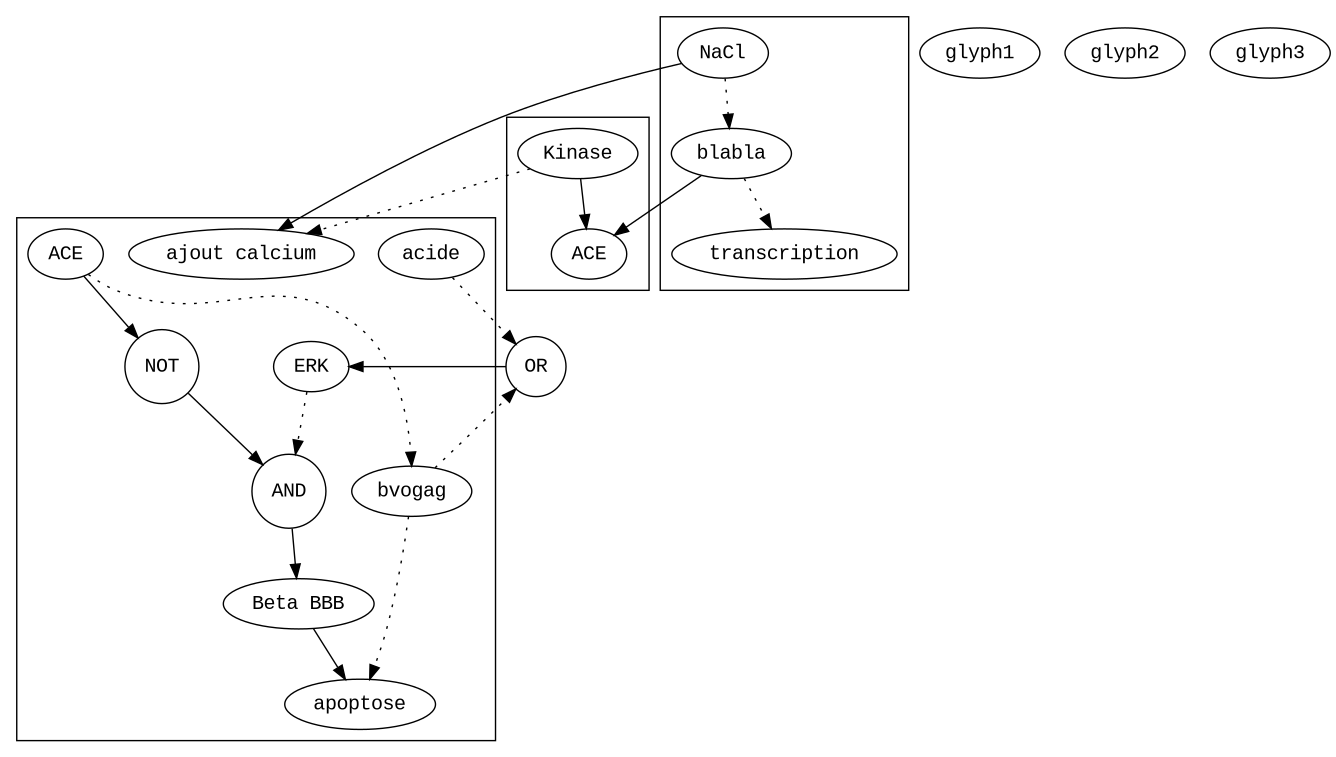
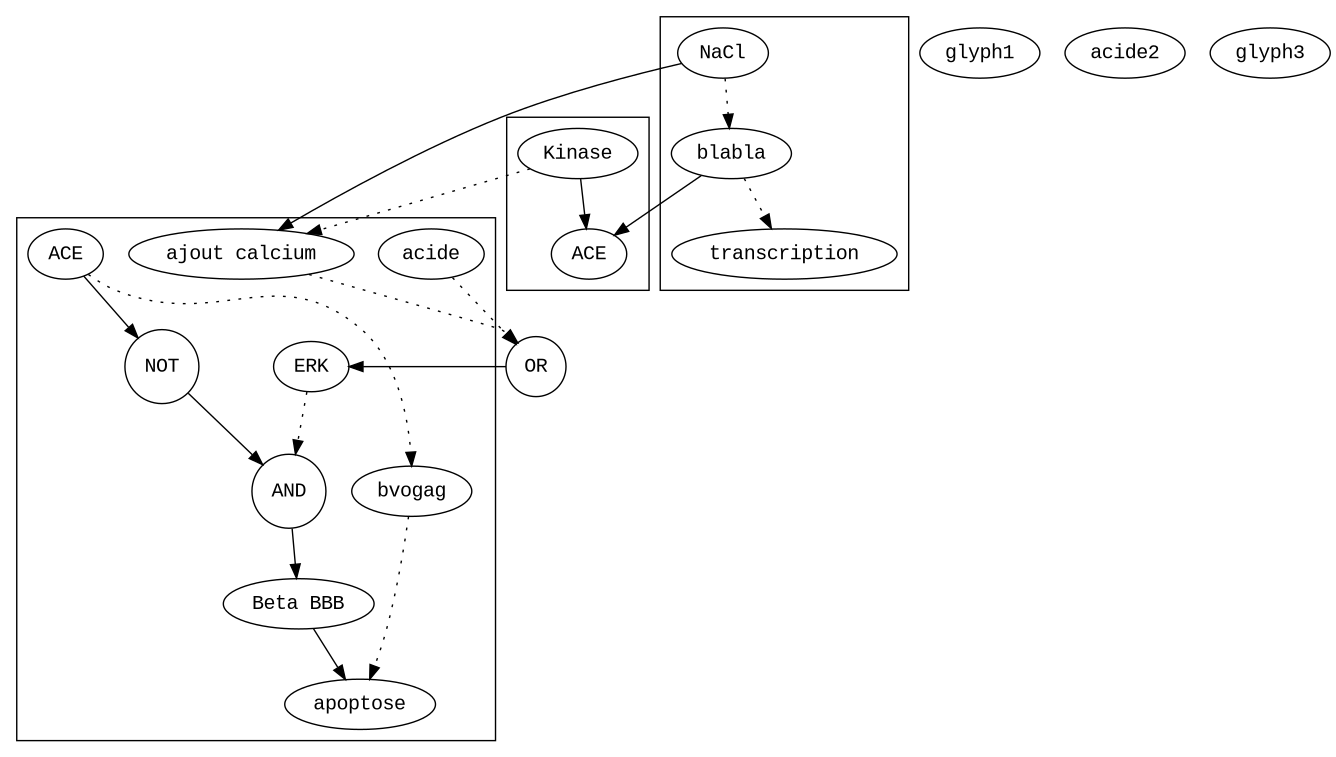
(1125, 53) -> (1125, 53)
(471, 434) -> (409, 303)
